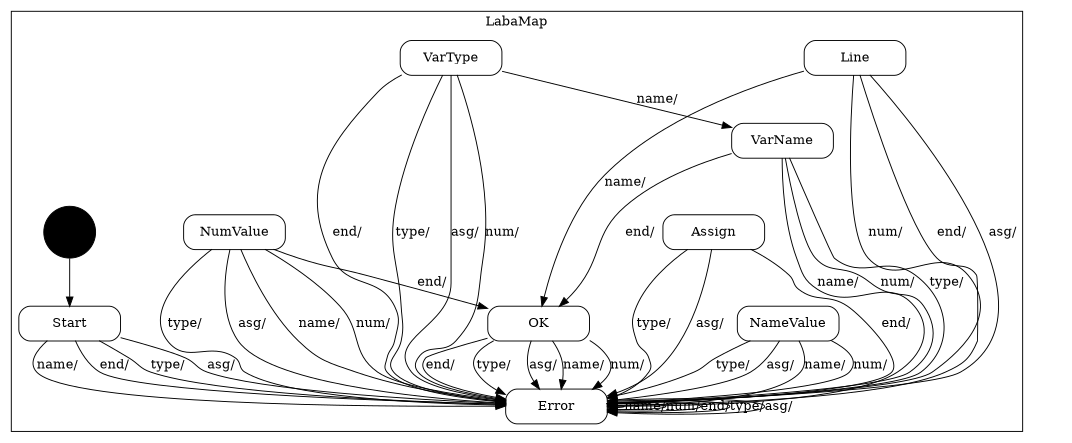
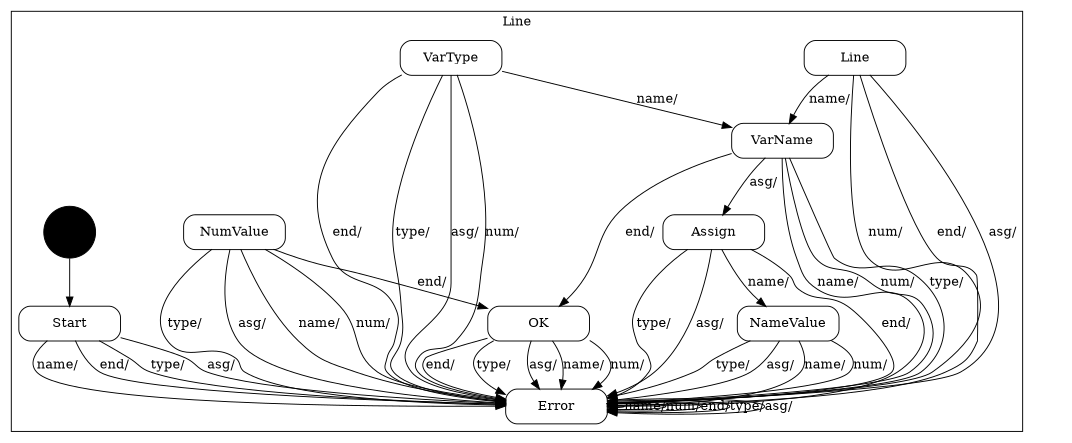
(517, 22) -> (517, 22)
(639, 146) -> (808, 93)
none -> (745, 181)
none -> (738, 276)
